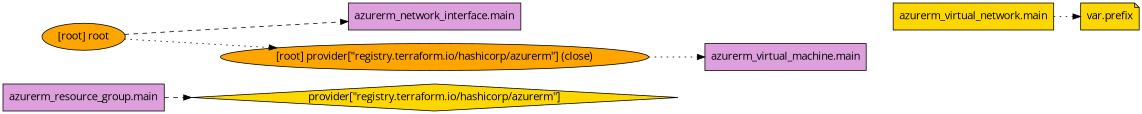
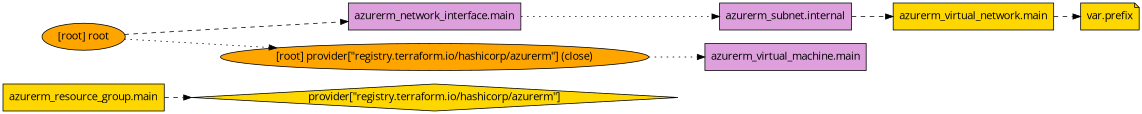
none -> (786, 16)
(1063, 16) -> (1063, 16)
(84, 98) -> (84, 98)
